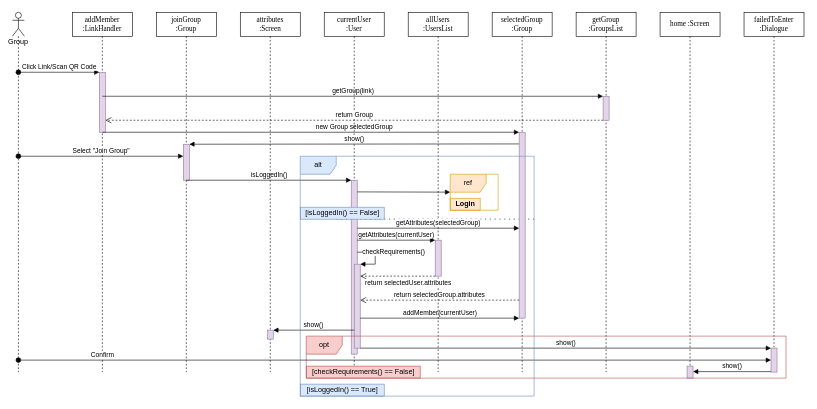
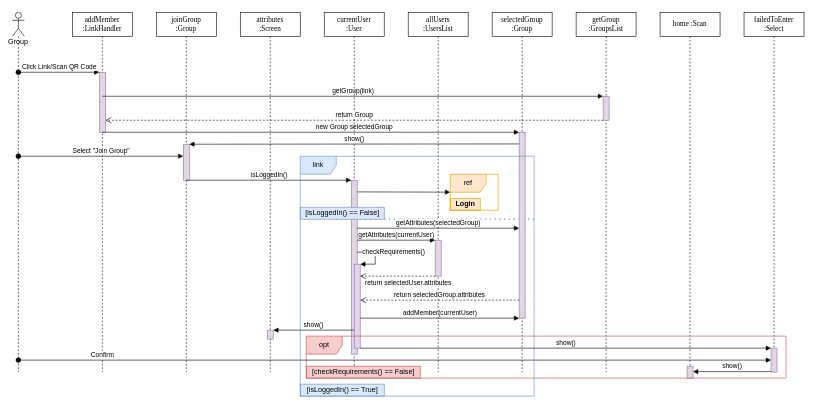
(690, 24) -> (690, 24)
(774, 24) -> (774, 24)
(318, 165) -> (318, 165)
